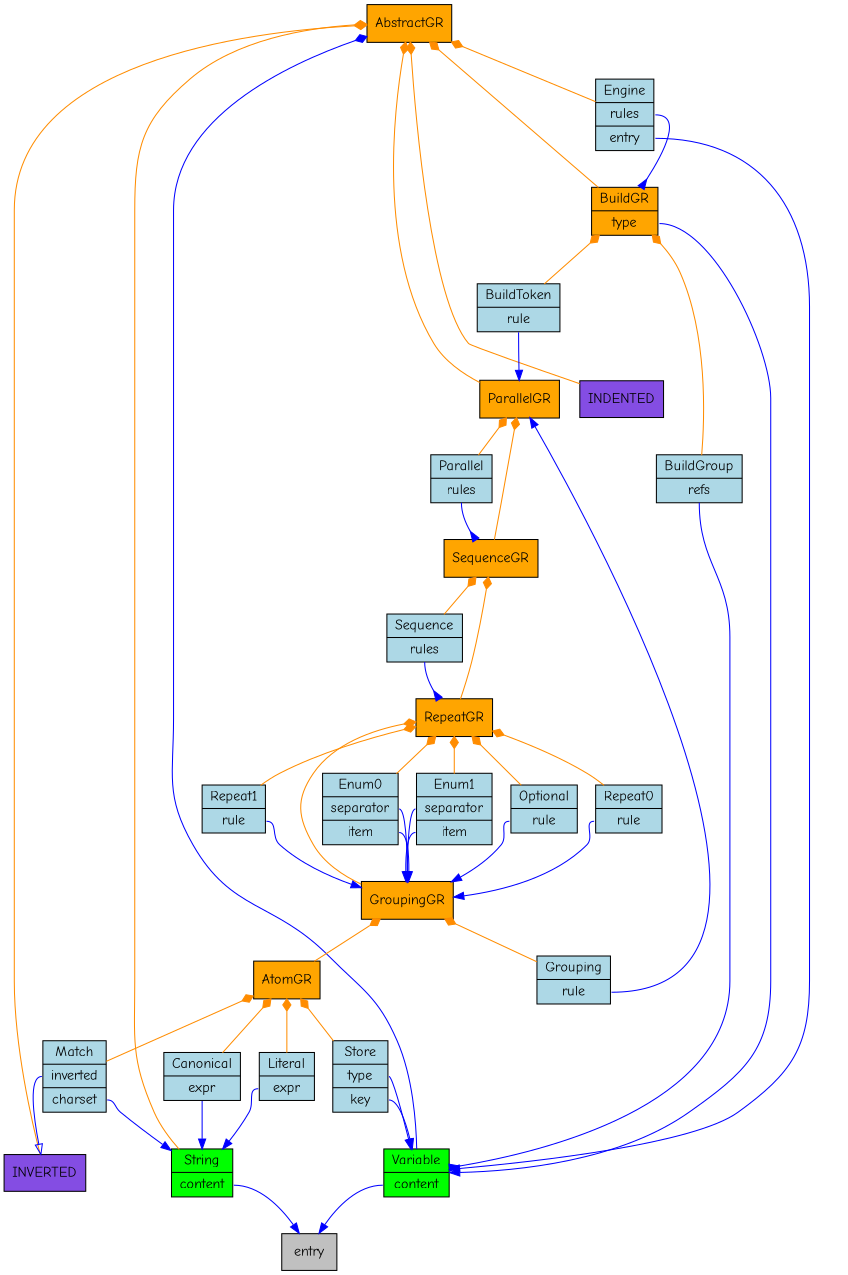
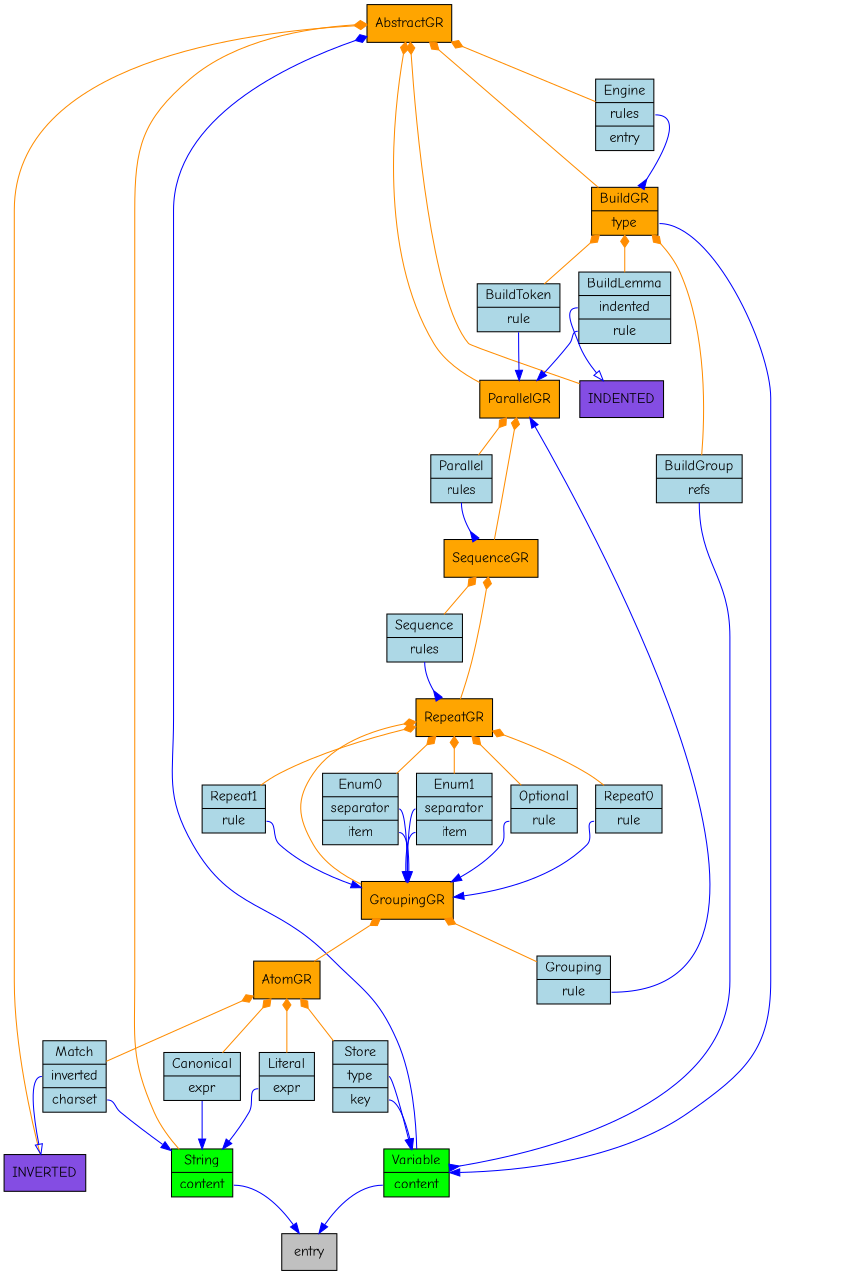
none -> (625, 308)
(810, 736) -> none
